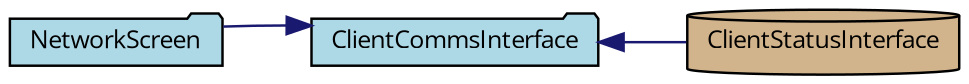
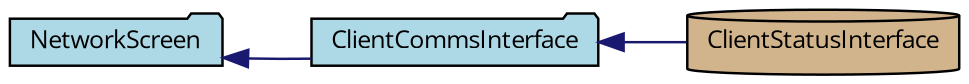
(255, 26) -> (280, 59)
